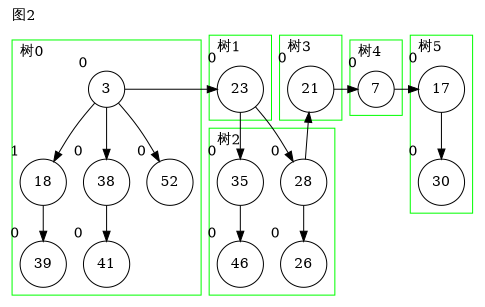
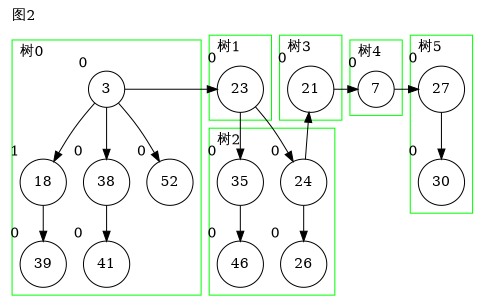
(441, 89) -> (441, 89)
(304, 182) -> (304, 182)
